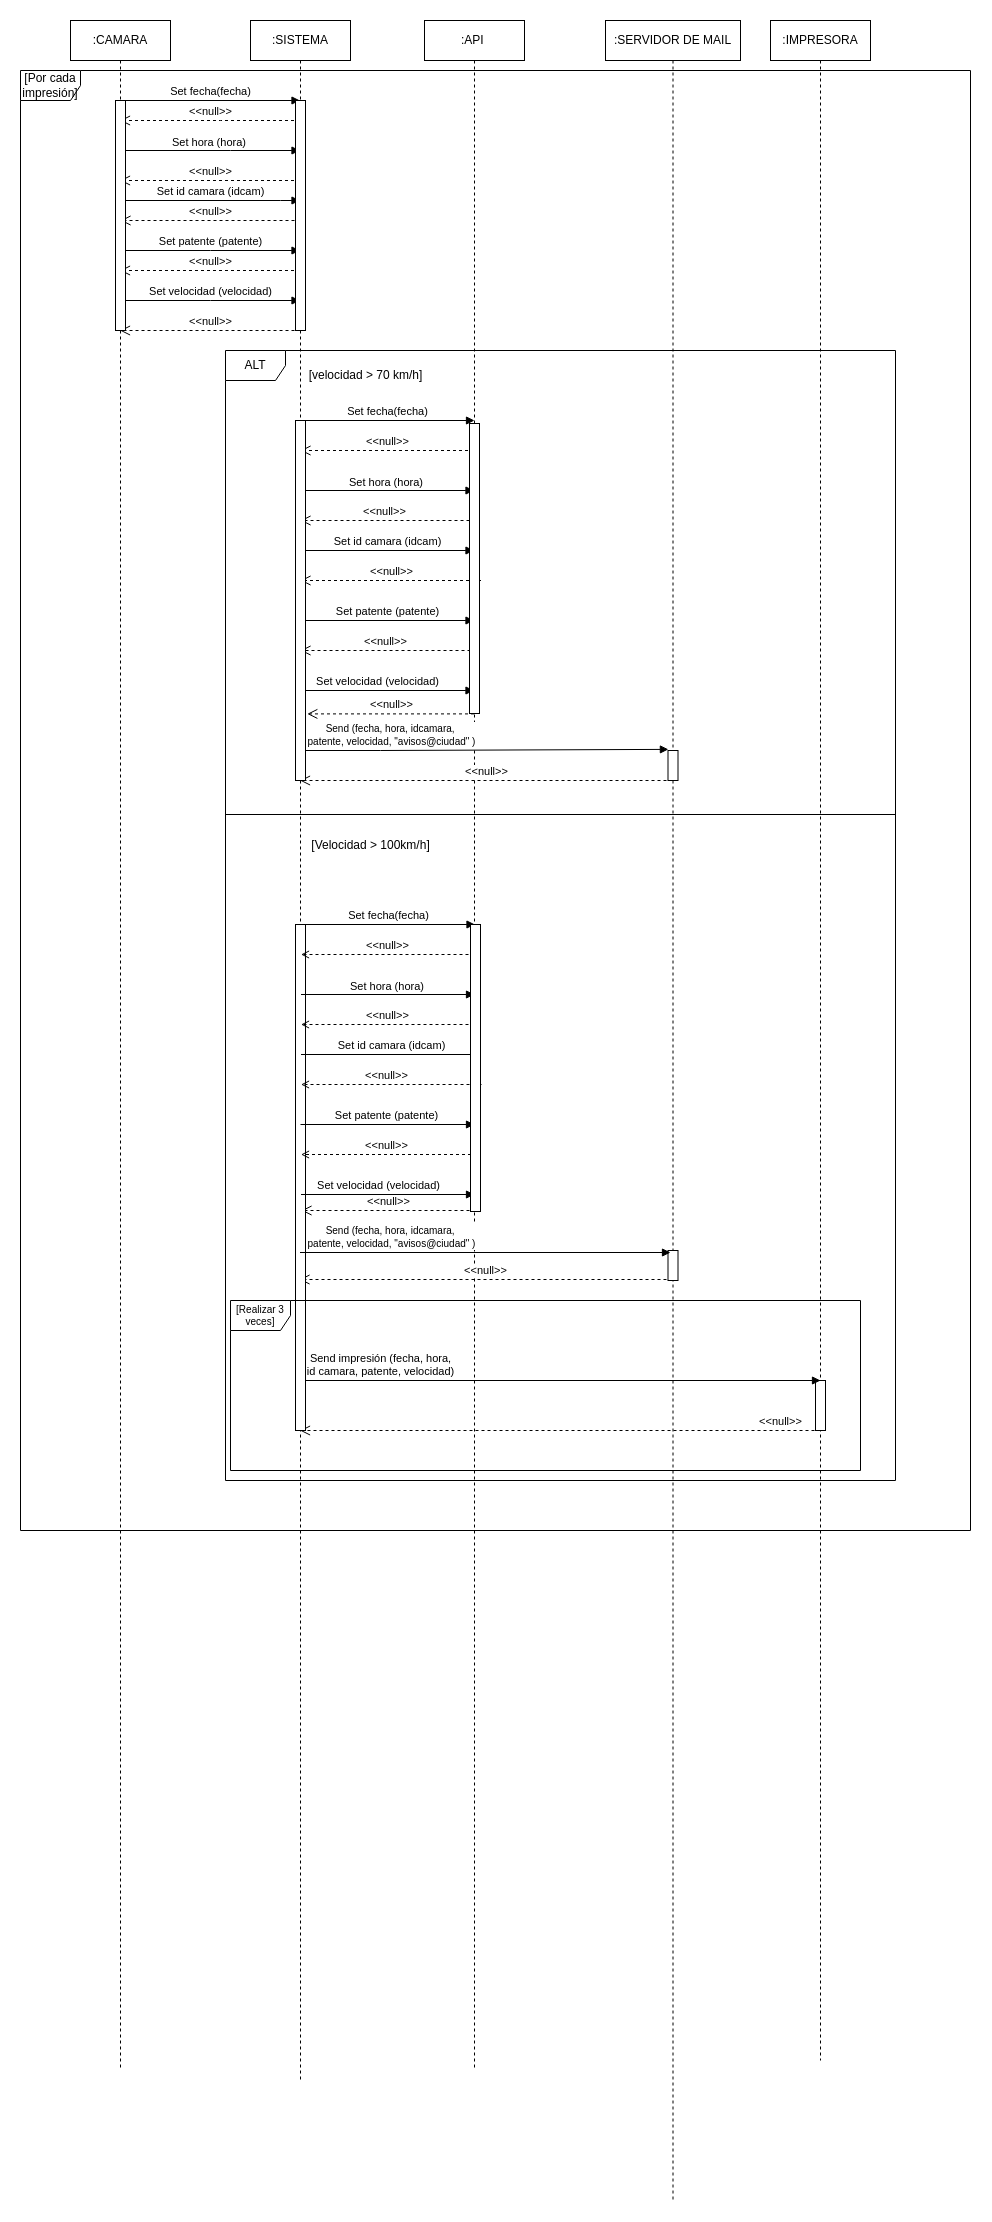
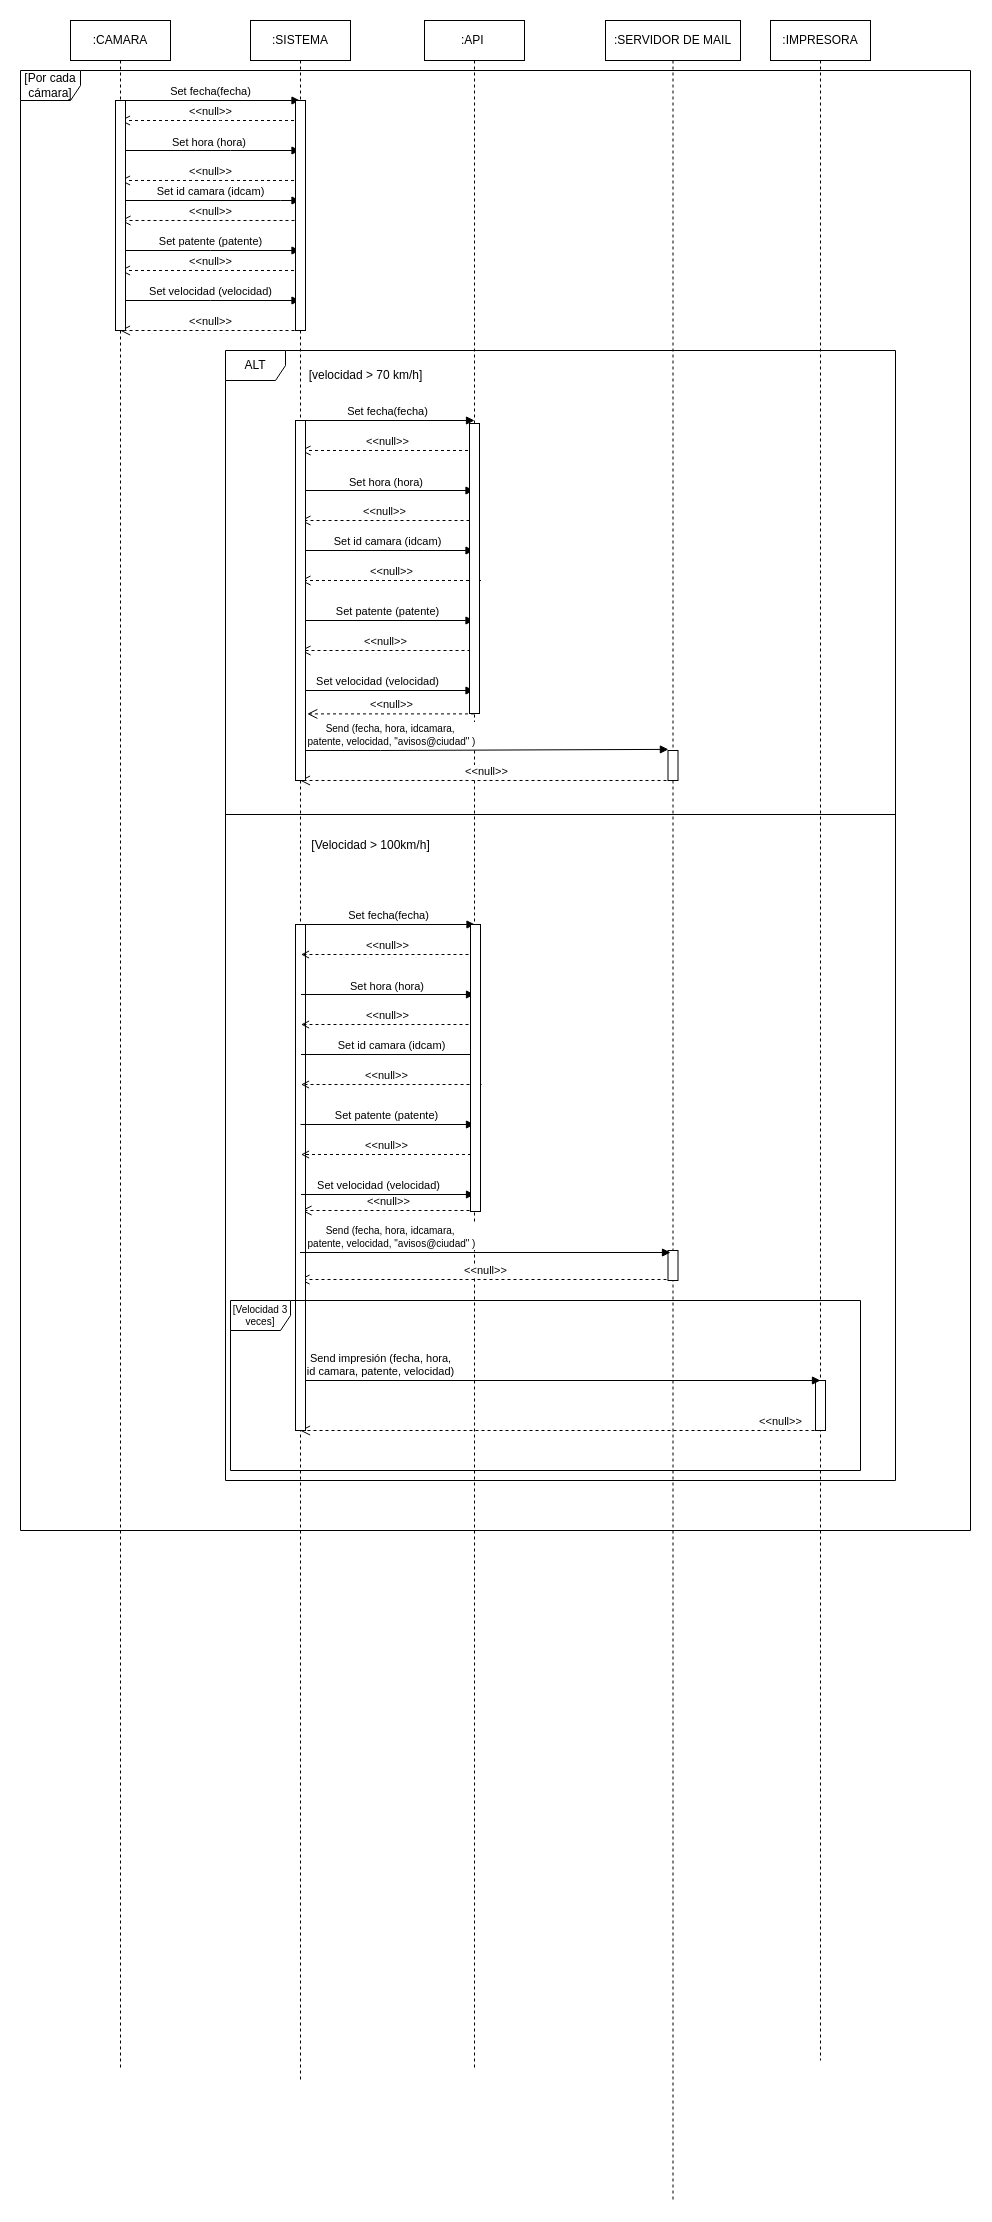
(51, 86) -> (51, 86)
(261, 1316) -> (261, 1316)
